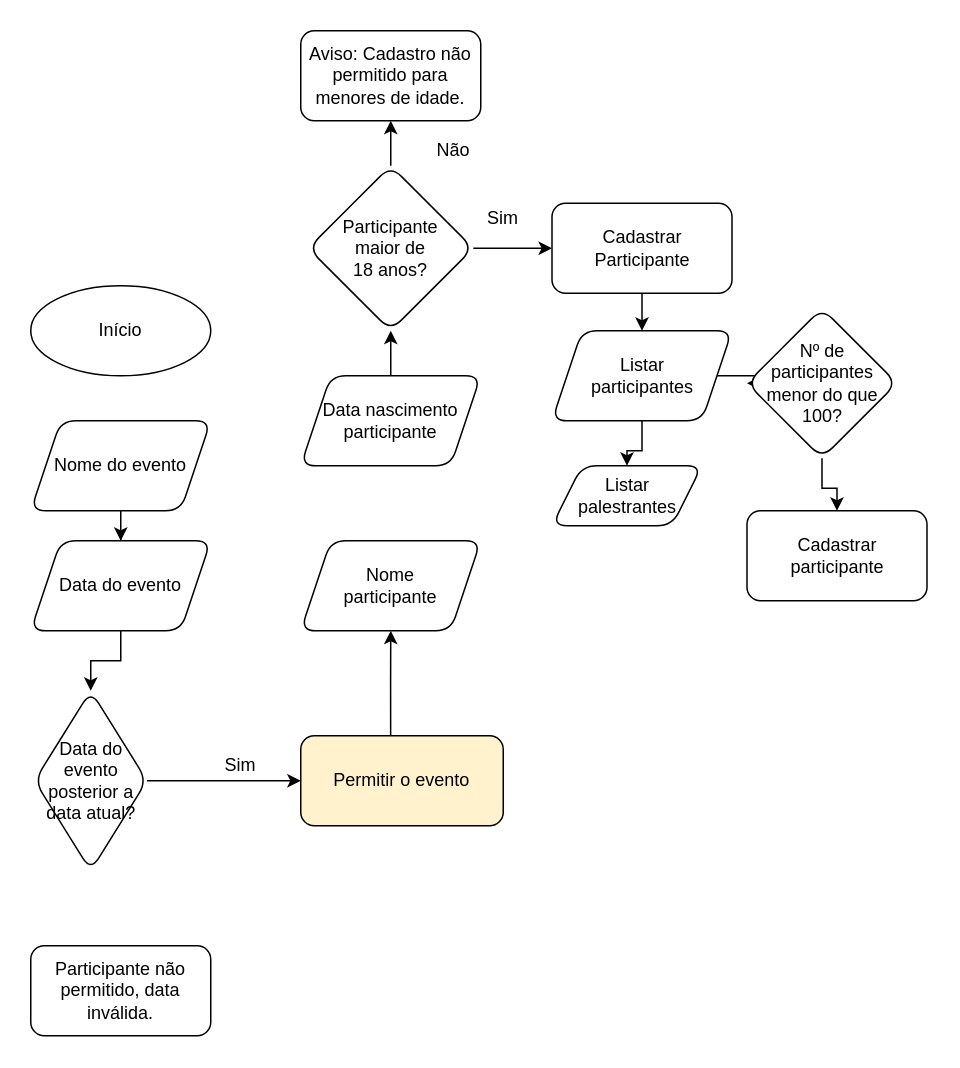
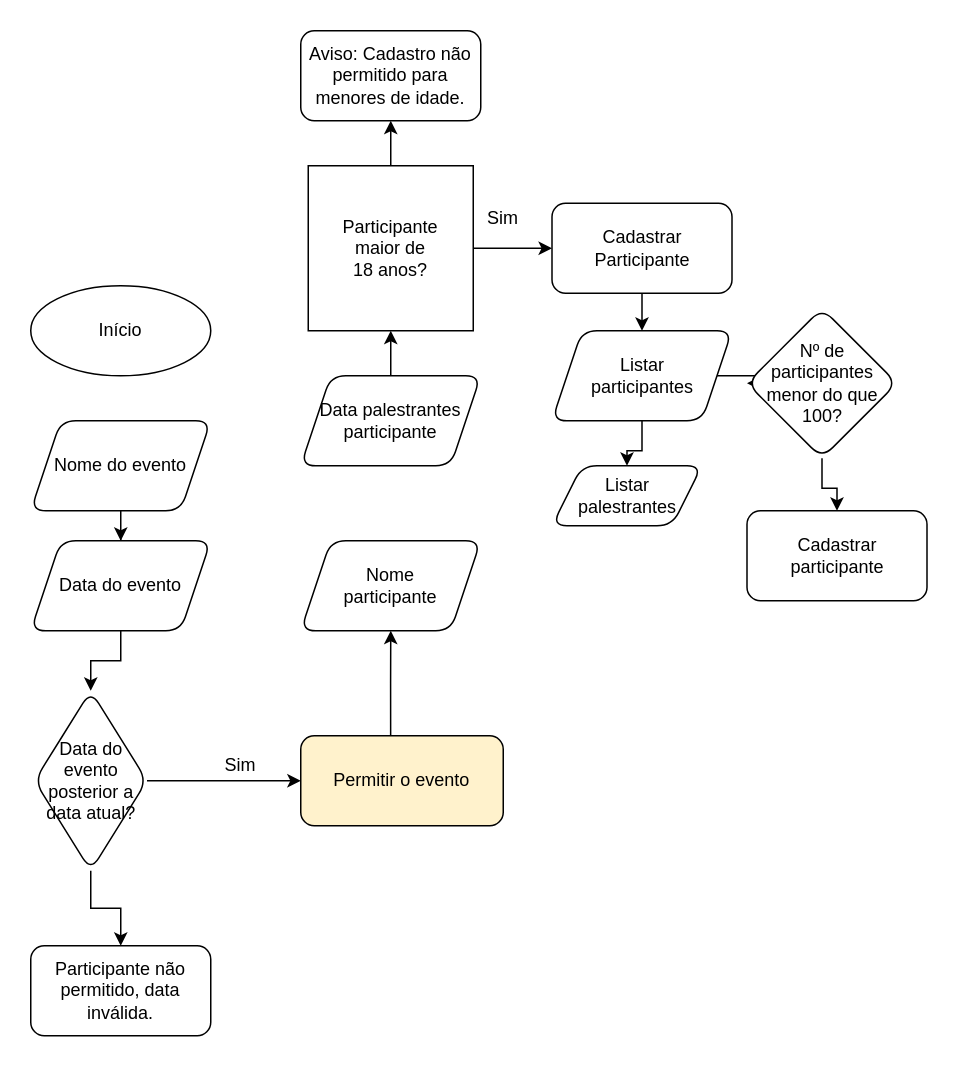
(453, 151) -> none
(391, 248) -> (391, 248)
(391, 421) -> (391, 421)
none -> (101, 908)
